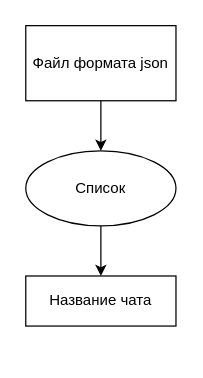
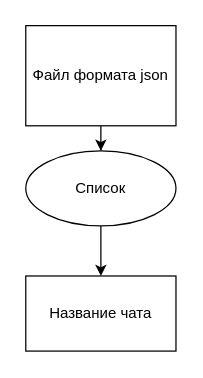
(101, 63) -> (101, 76)
(101, 301) -> (101, 313)
